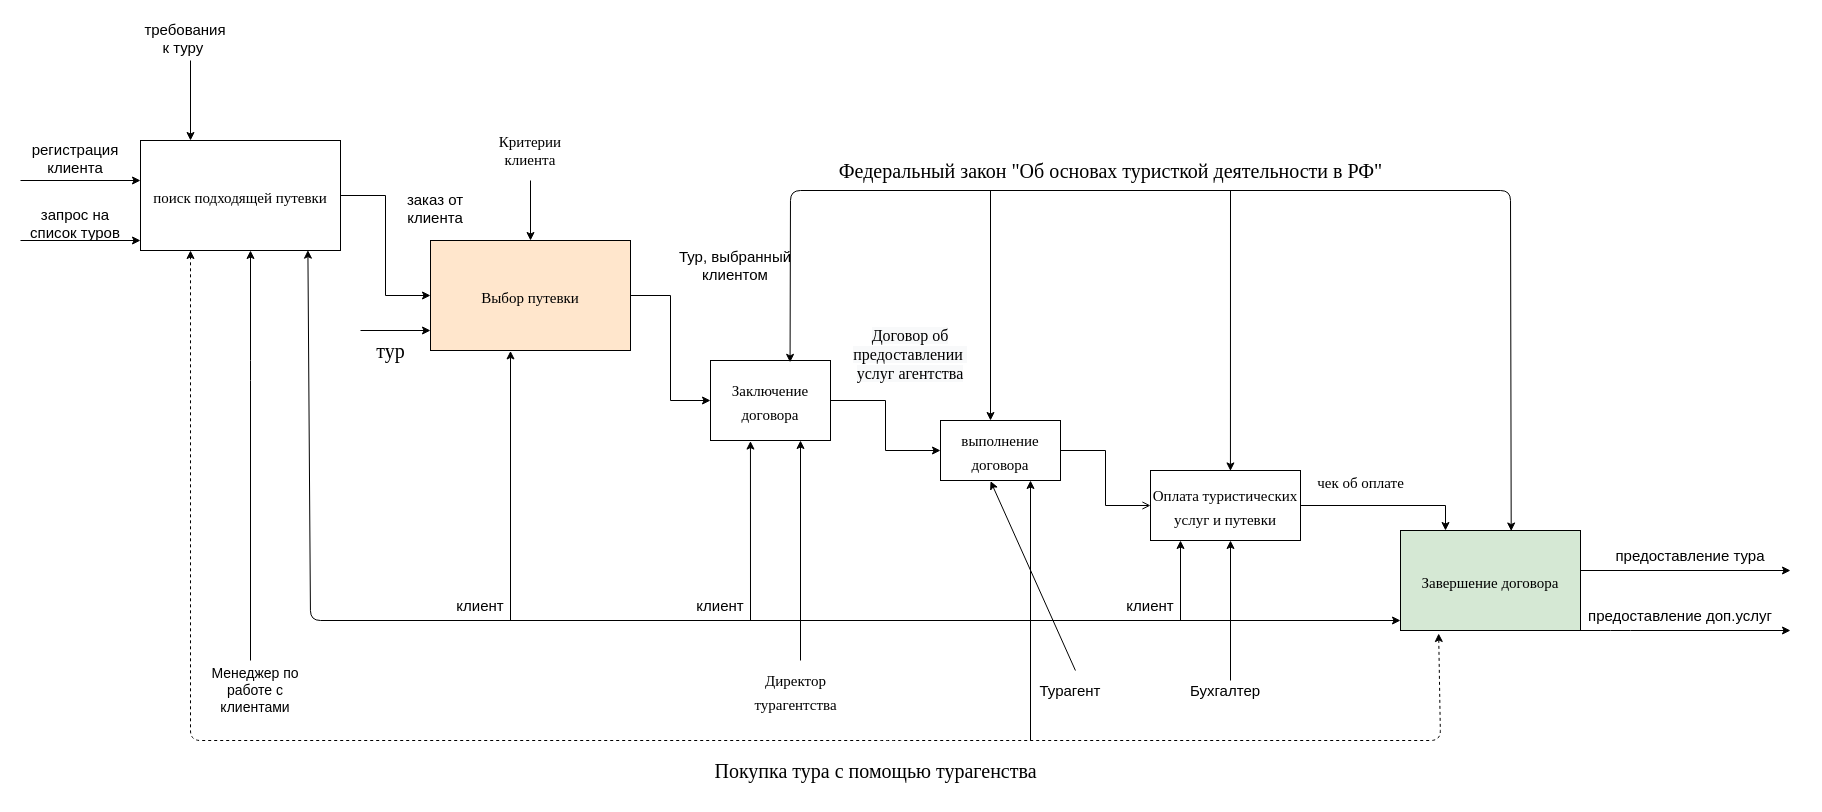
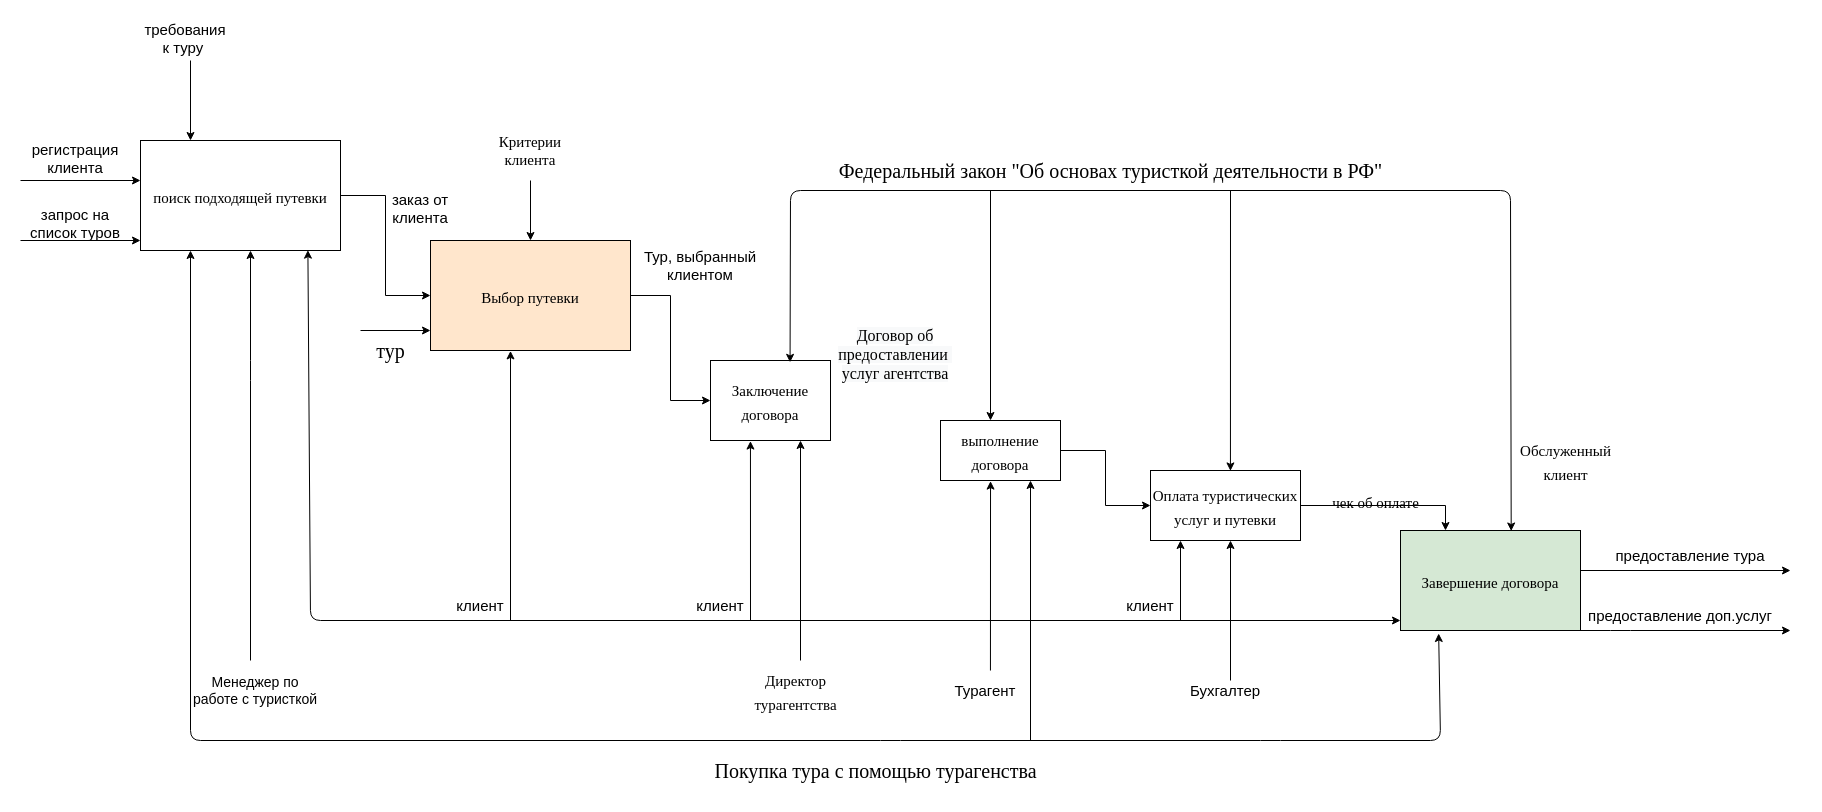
(436, 208) -> (421, 208)
(736, 266) -> (701, 266)
(911, 363) -> (896, 363)
(886, 422) -> none
none -> (1566, 461)
(1361, 481) -> (1376, 501)
(1143, 506) -> (1142, 506)
(256, 691) -> (256, 691)
(1071, 691) -> (986, 691)
(624, 741) -> (624, 741)
